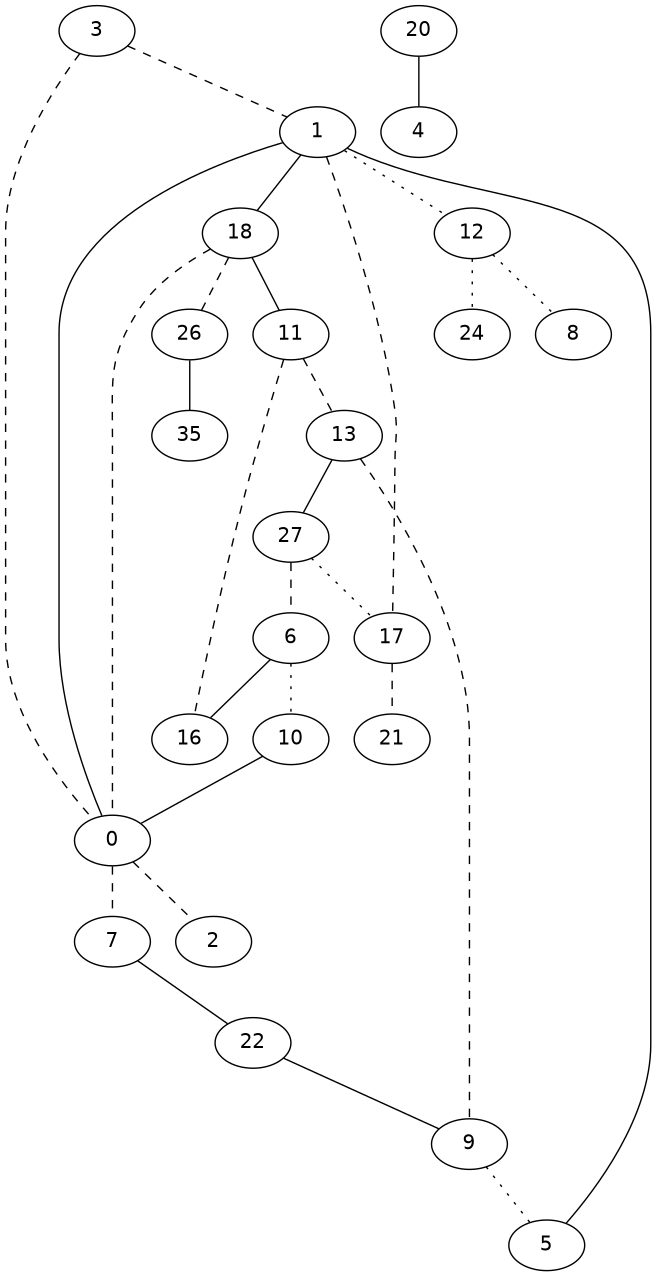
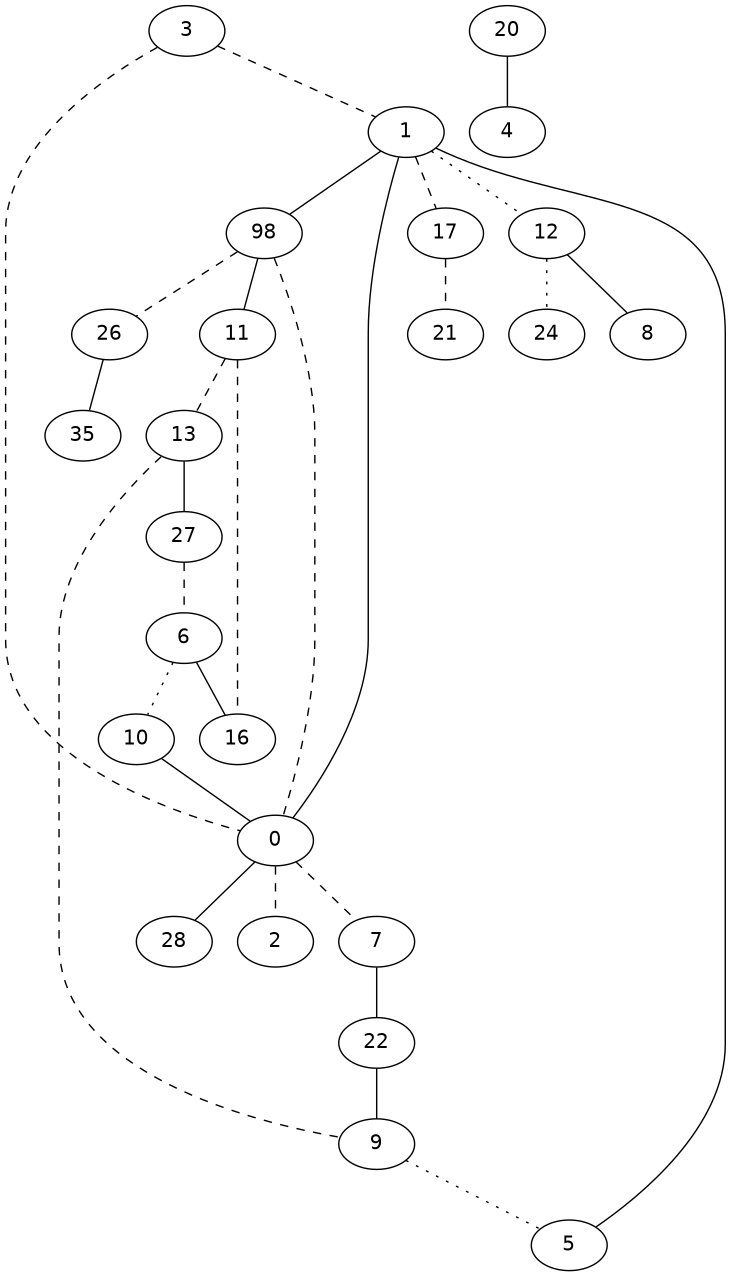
(240, 233) -> (264, 233)
(523, 284) -> (597, 284)
(341, 587) -> none
none -> (174, 942)
